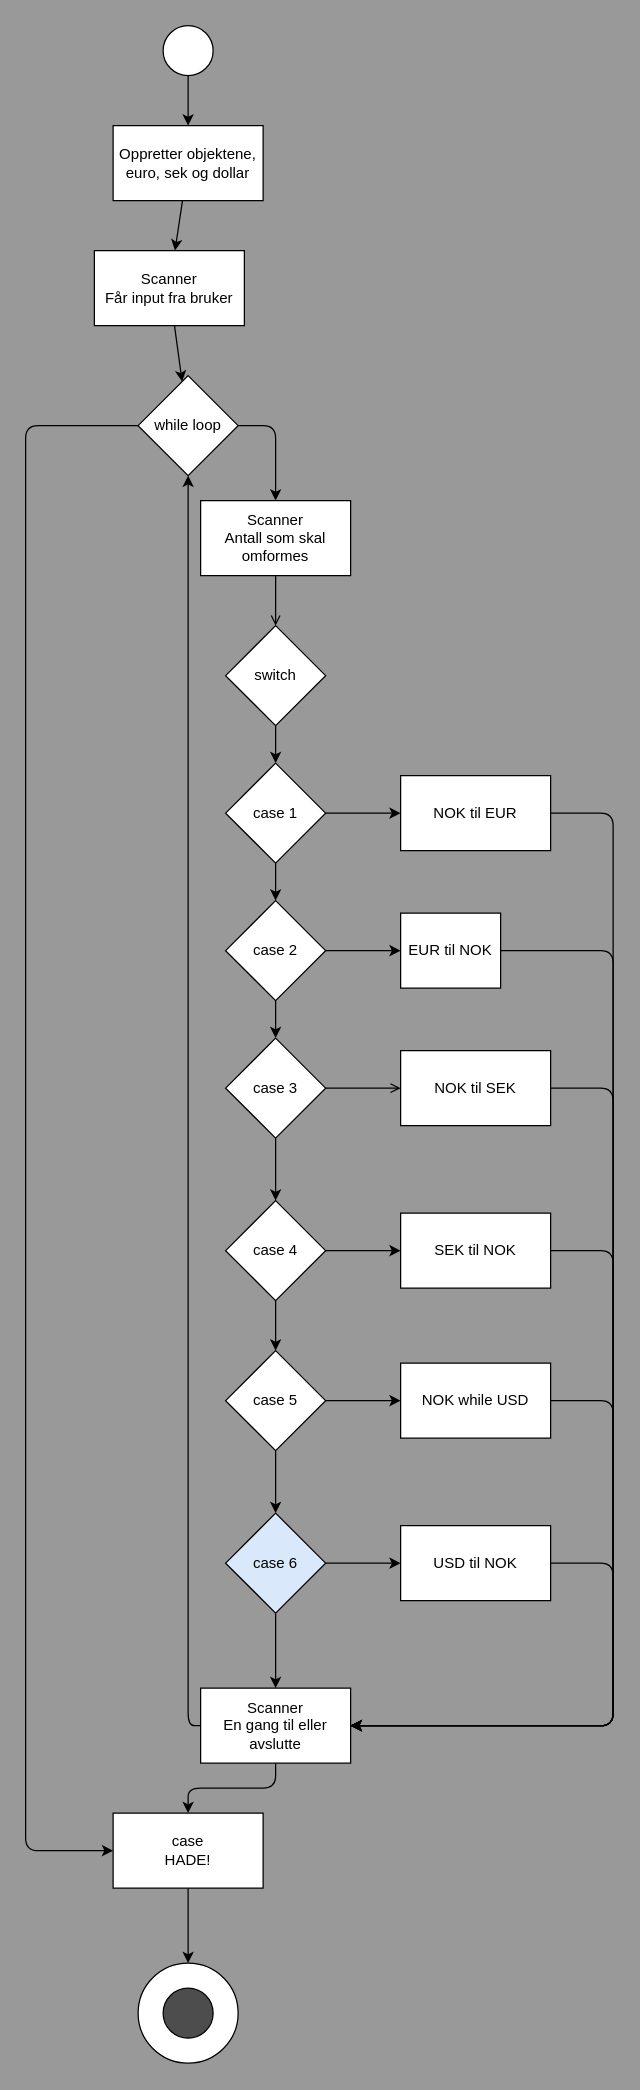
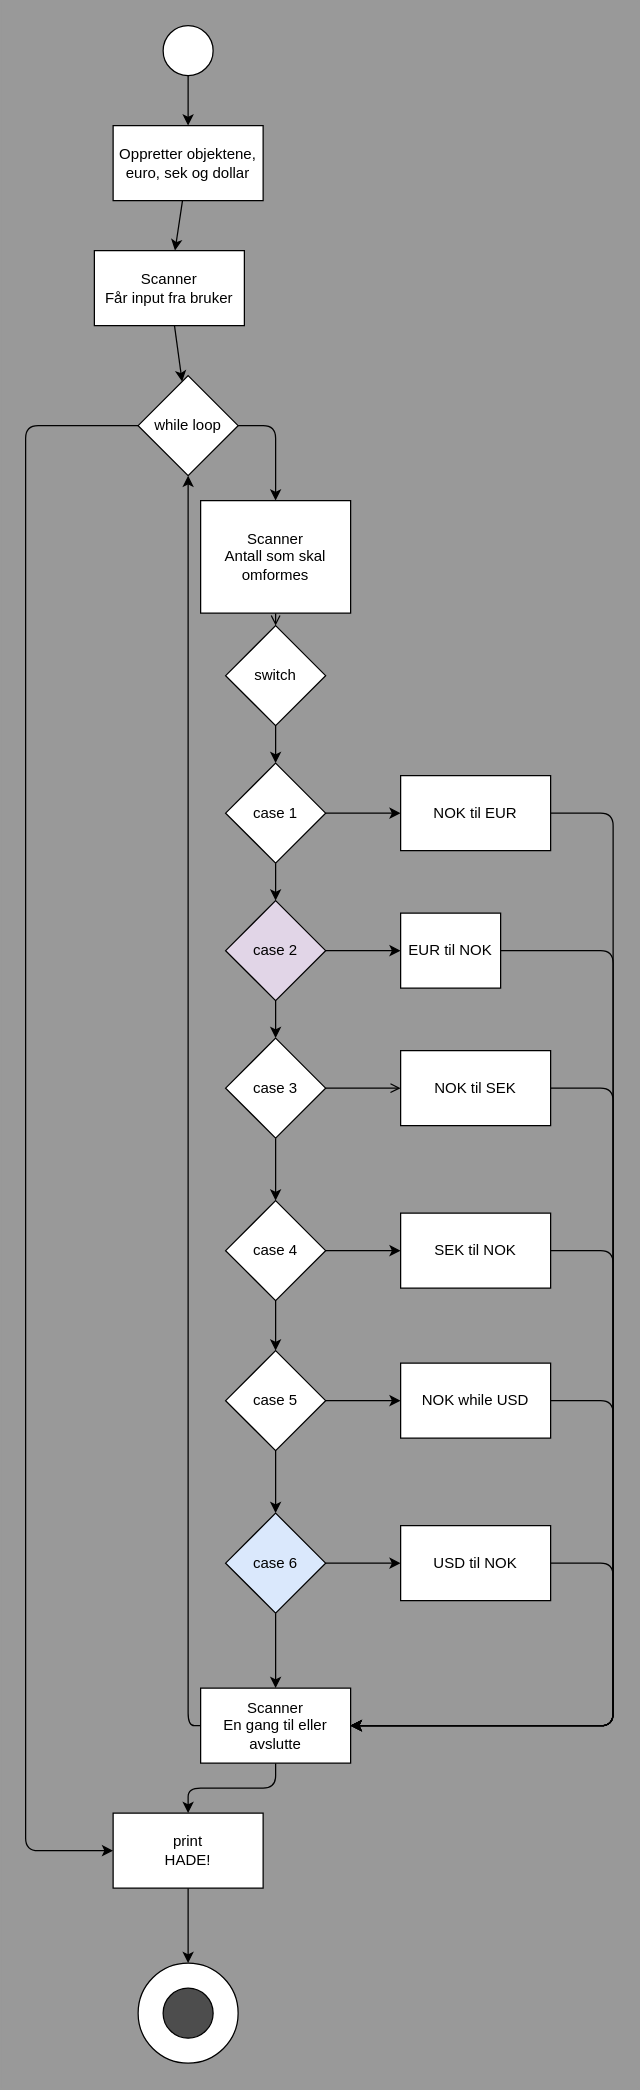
(276, 538) -> (276, 557)
(276, 951) -> (276, 951)
(188, 1851) -> (188, 1851)
